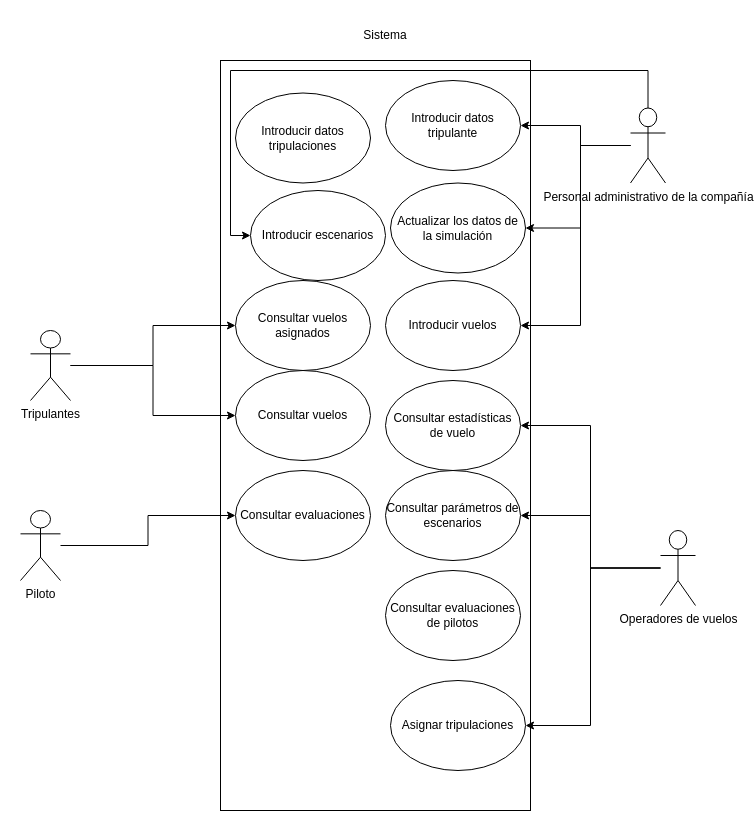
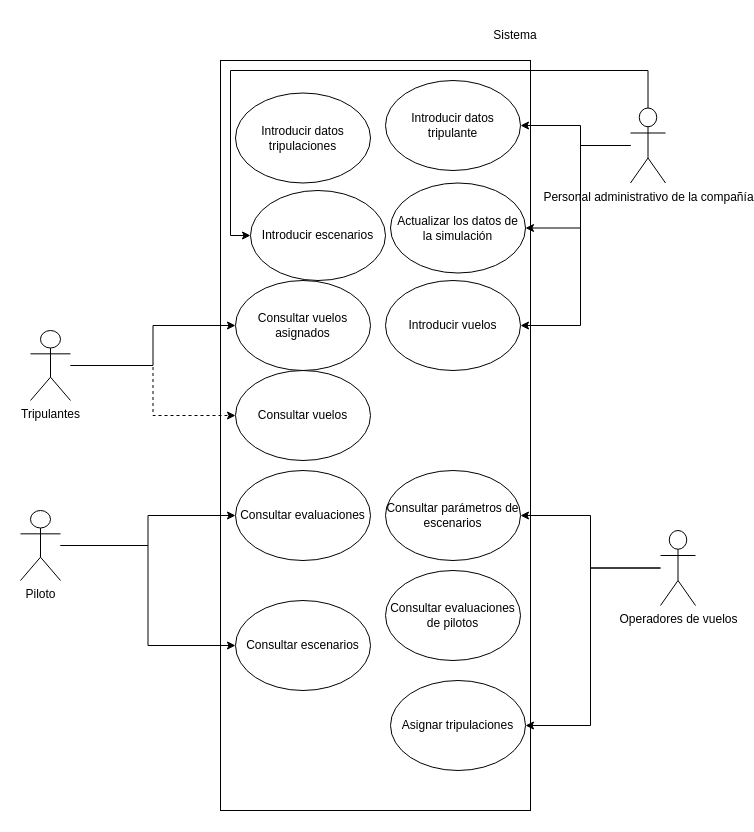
(386, 36) -> (516, 36)
(167, 416) -> (167, 416)
(453, 426) -> none
(591, 438) -> none
none -> (148, 637)
none -> (303, 646)
